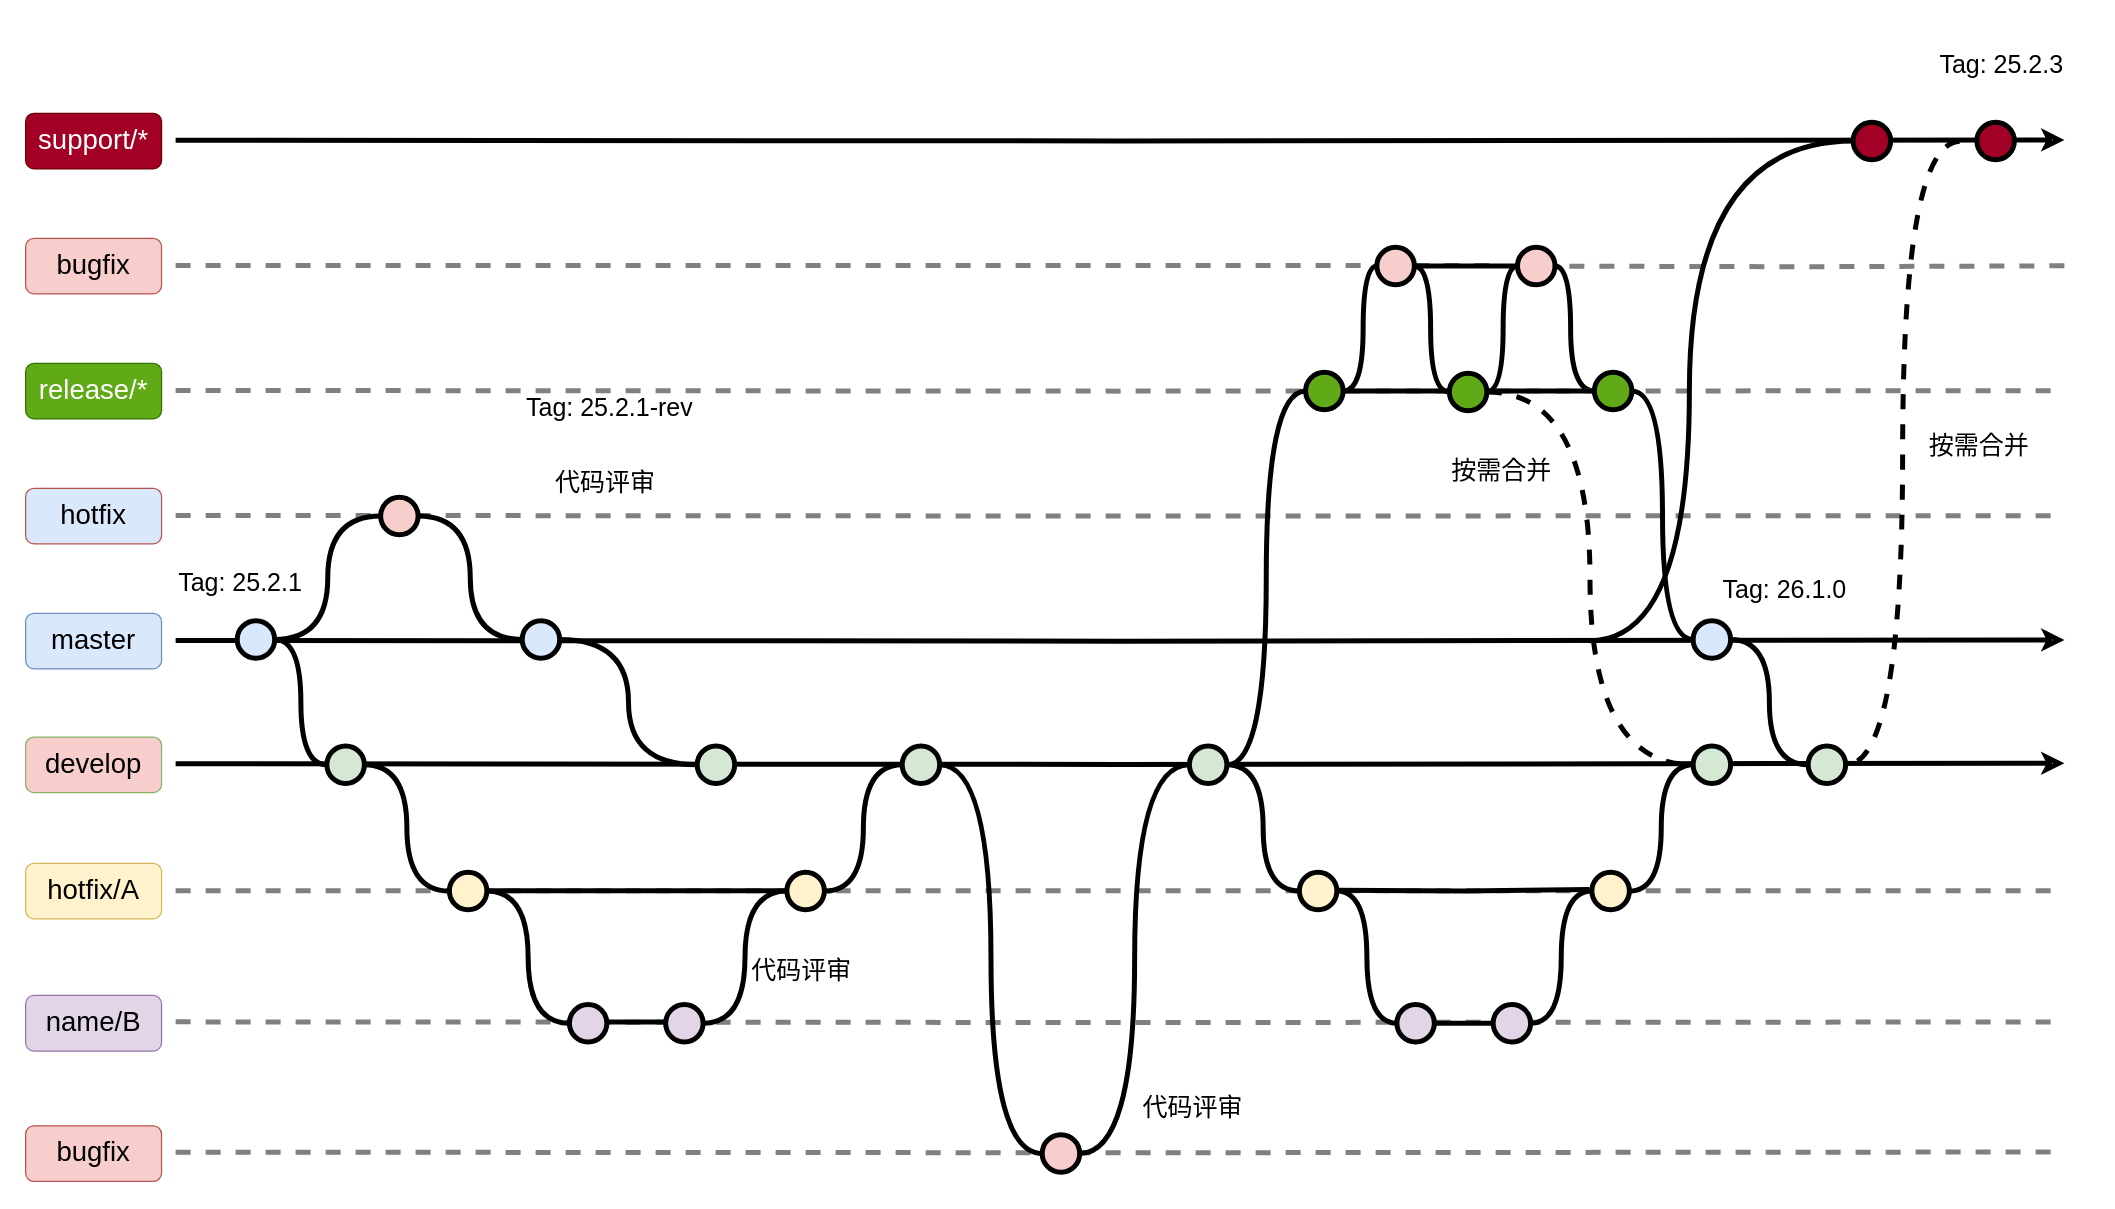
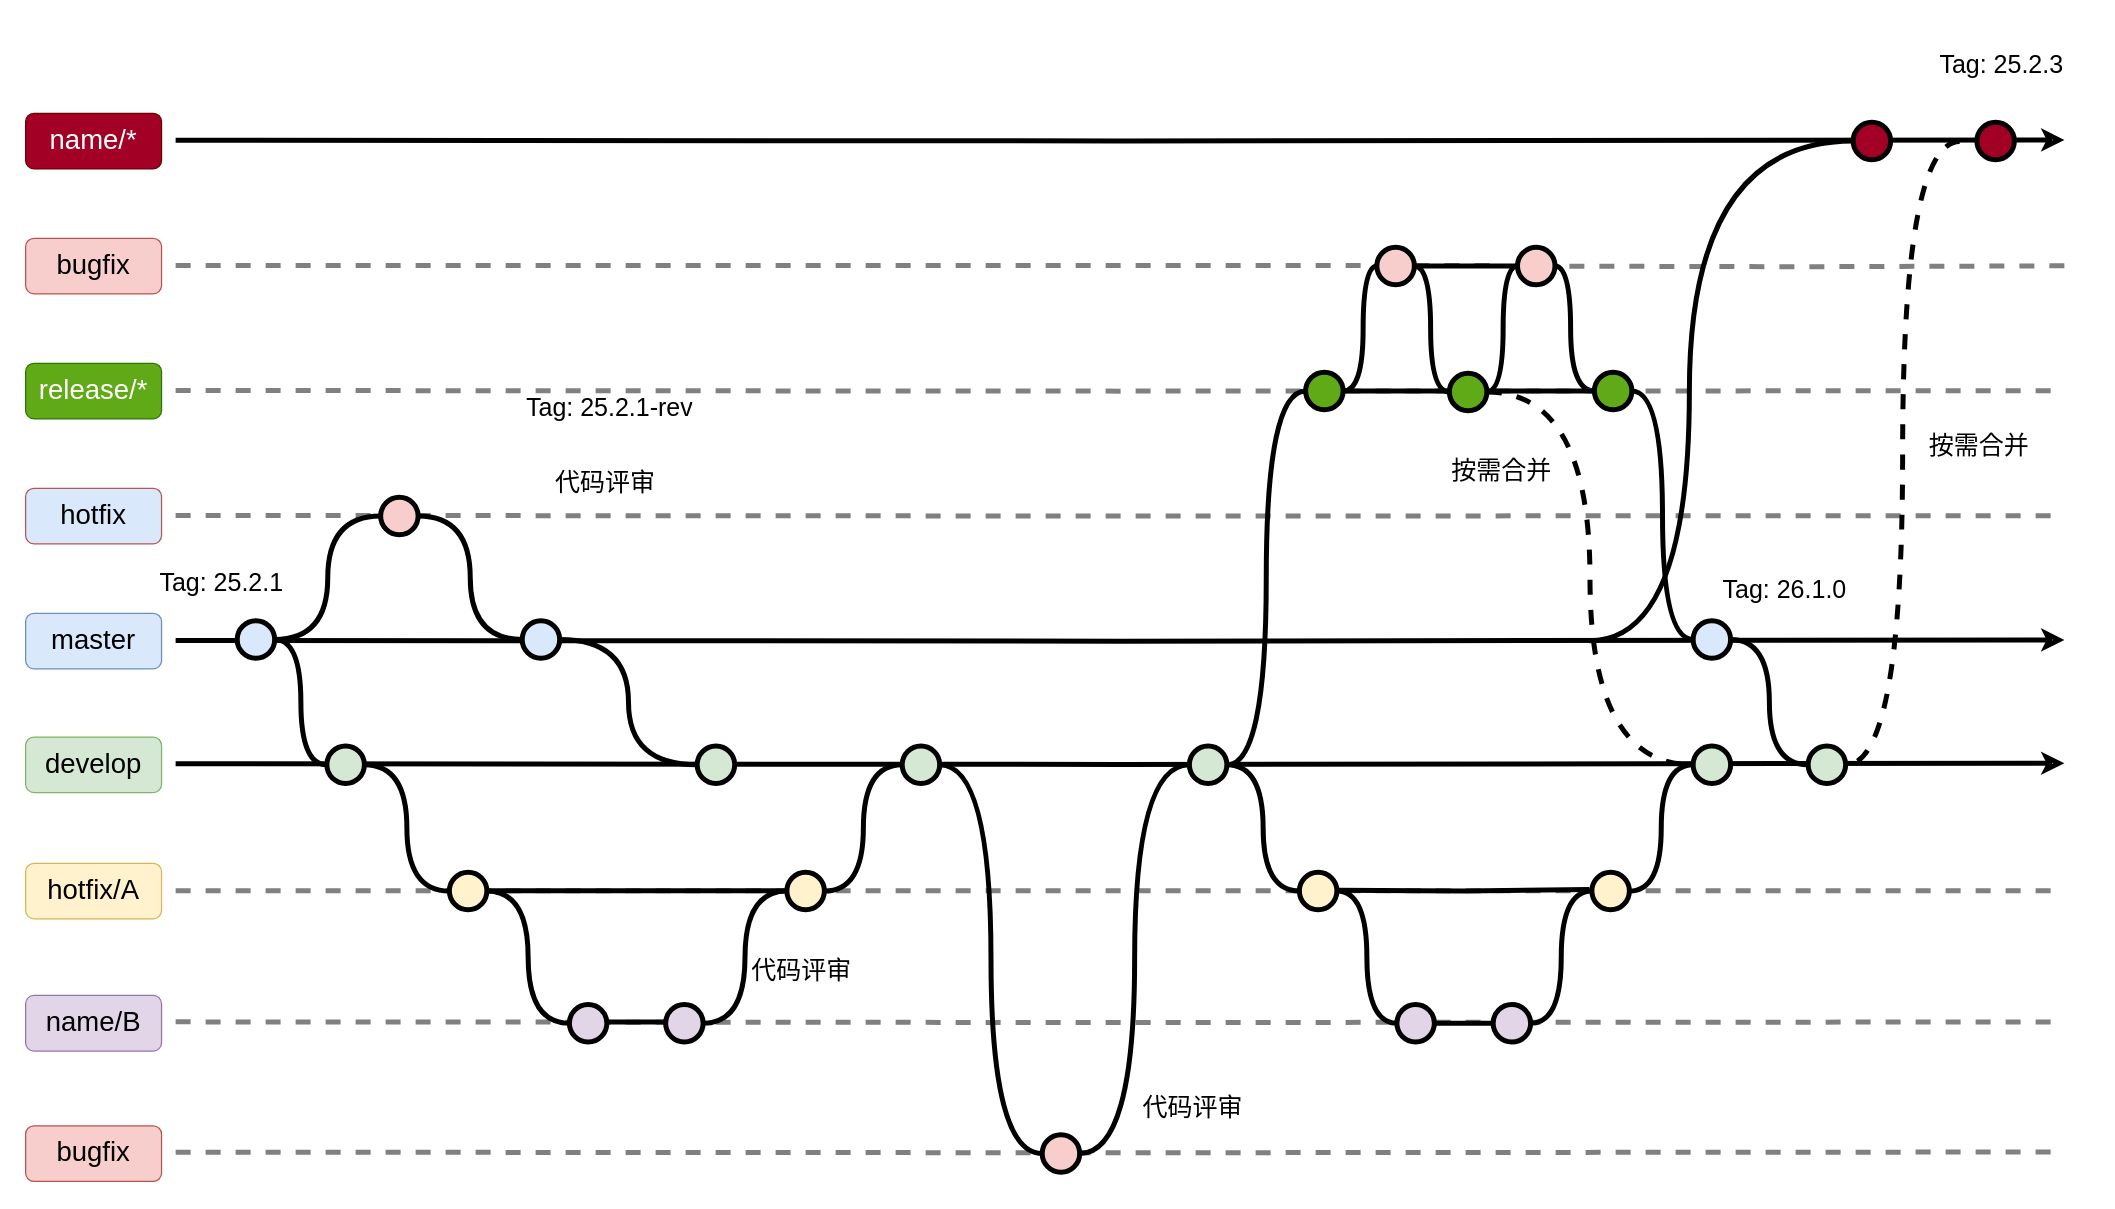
(94, 141) -> (94, 141)
(240, 582) -> (222, 582)
(94, 765) -> (94, 765)
